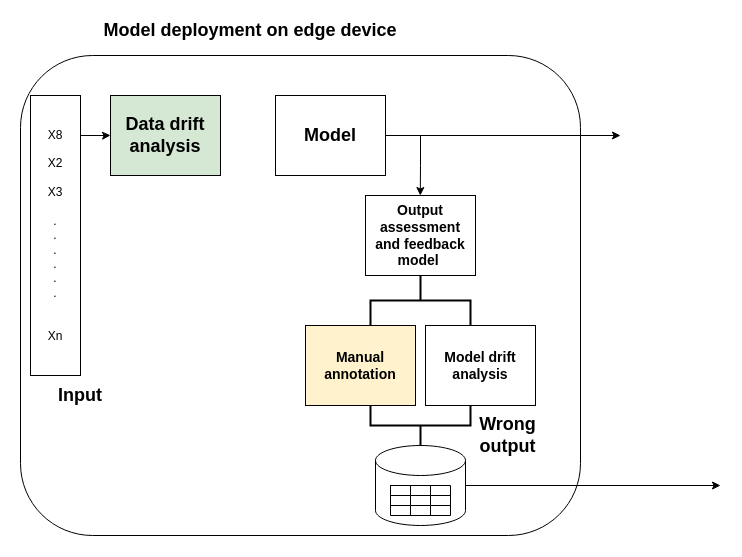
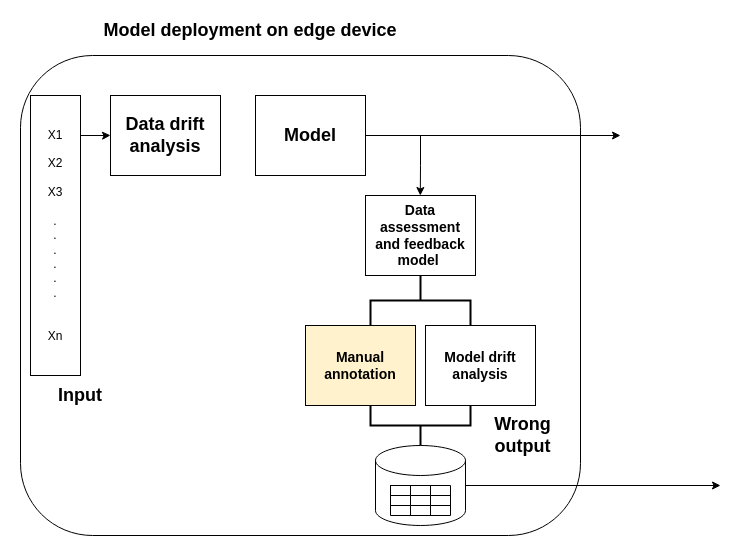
(166, 136) -> (166, 136)
(331, 136) -> (311, 136)
(56, 236) -> (56, 236)
(421, 236) -> (421, 236)
(508, 436) -> (523, 436)
